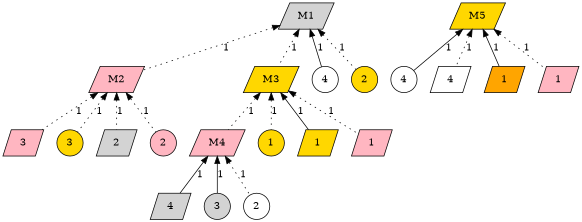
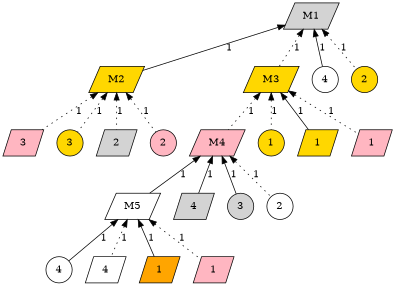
(478, 16) -> (133, 206)
(208, 49) -> (210, 49)
(117, 79) -> (117, 79)
none -> (172, 177)
